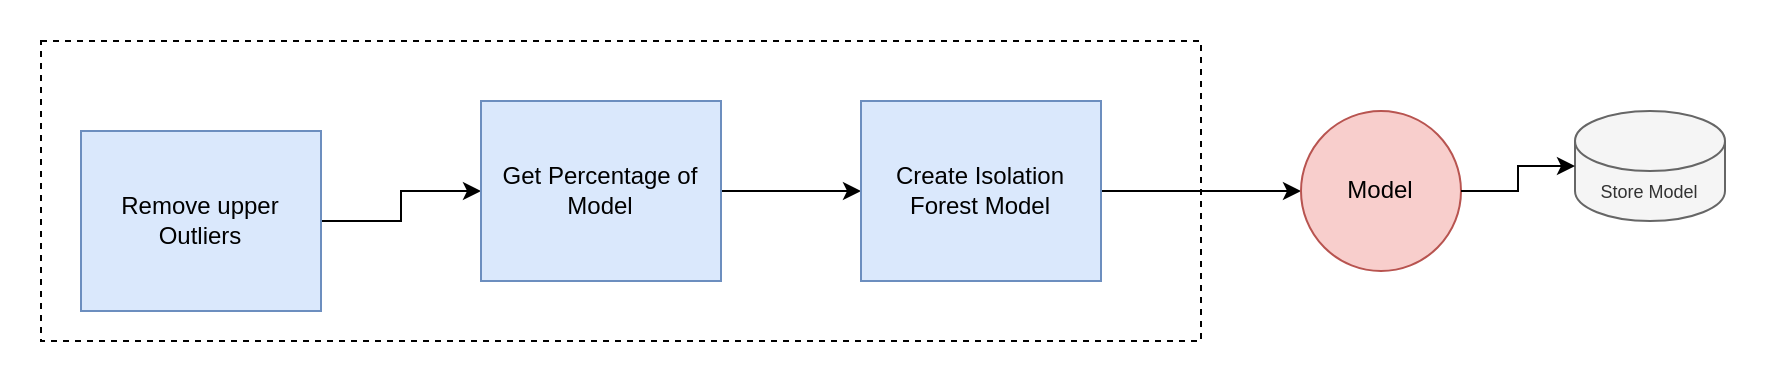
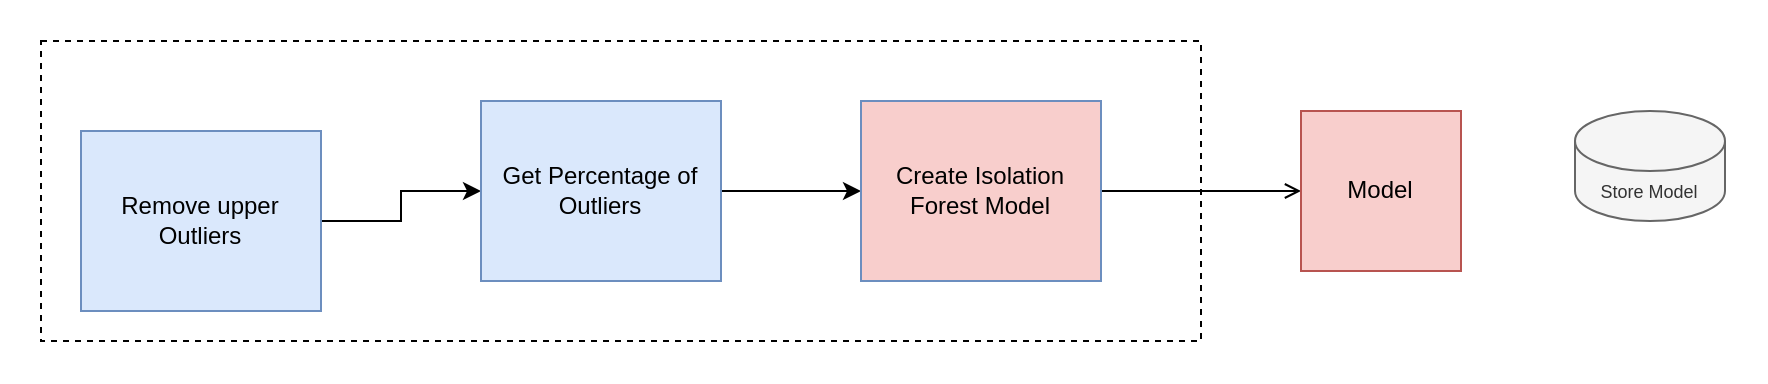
(1518, 185) -> none
(601, 191) -> (601, 191)
(981, 191) -> (981, 191)
(1286, 191) -> (1288, 191)
(1381, 191) -> (1381, 191)
